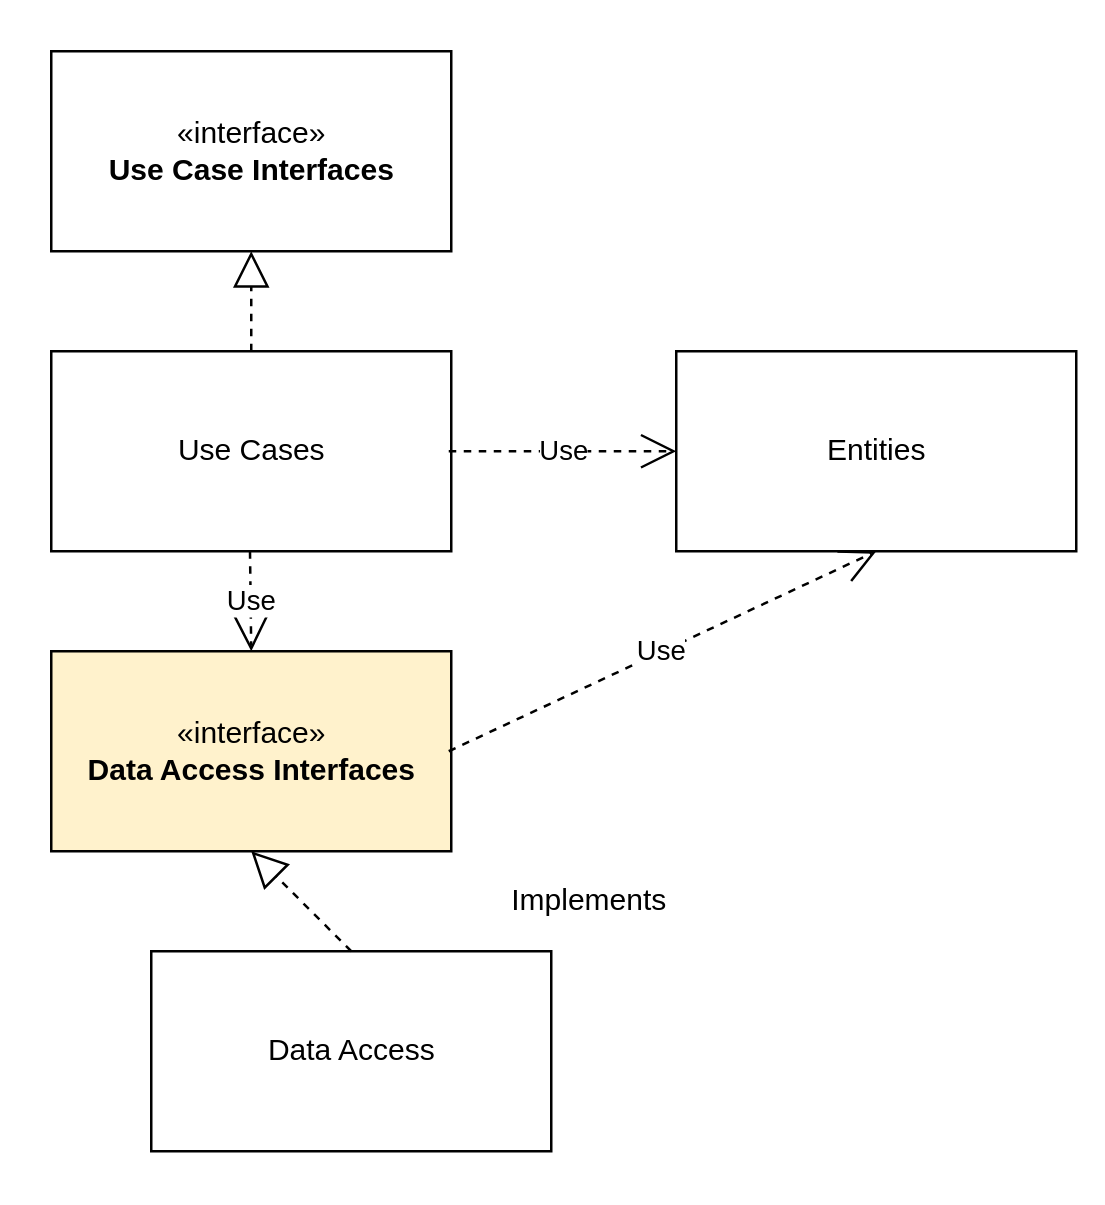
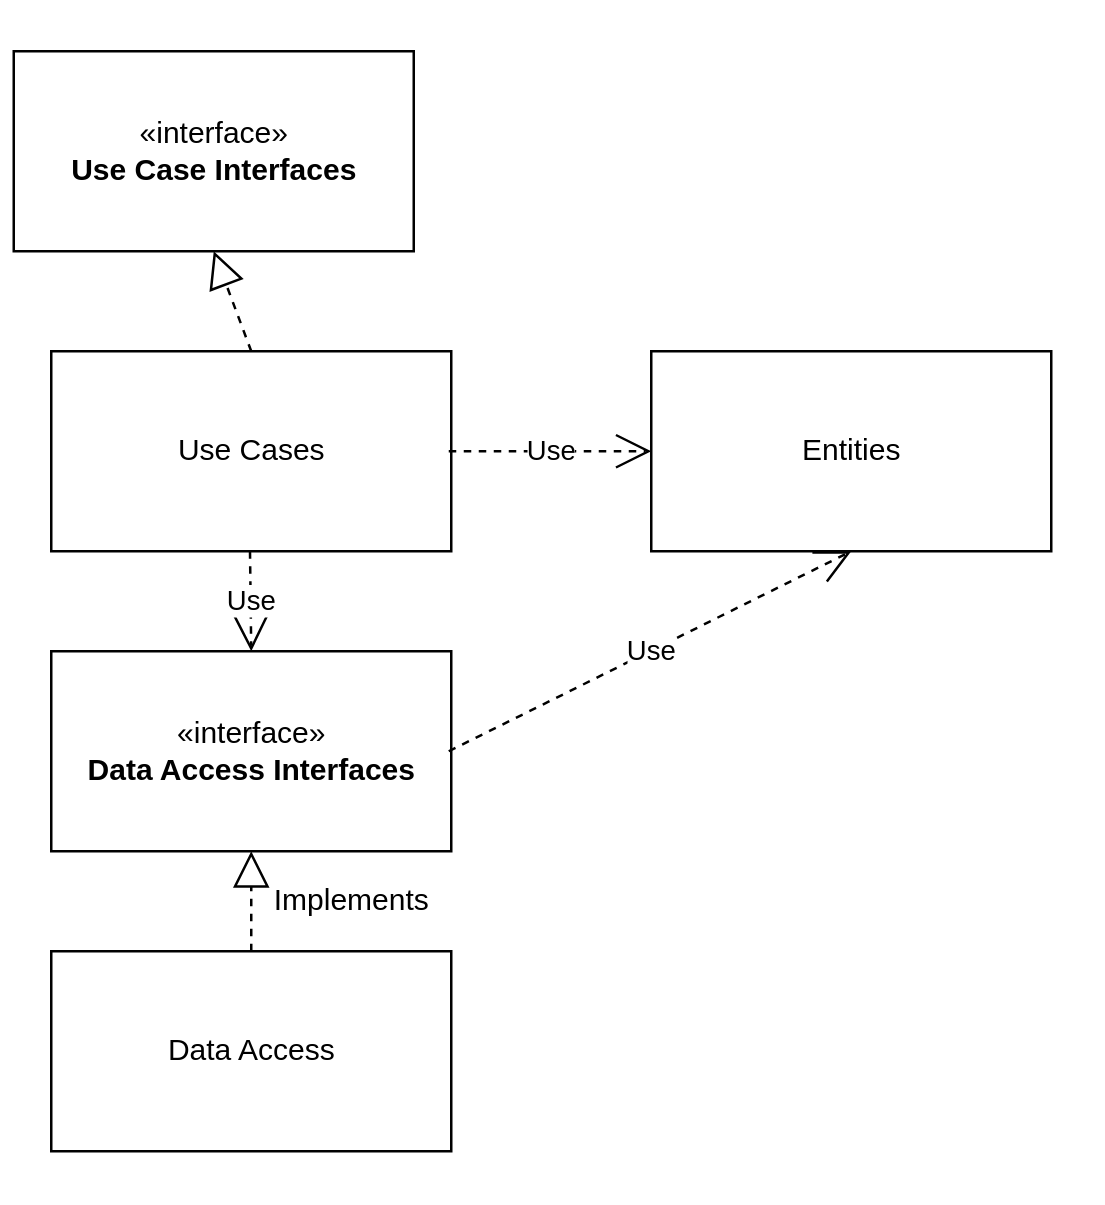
(251, 151) -> (214, 151)
(876, 451) -> (851, 451)
(251, 751) -> (251, 751)
(589, 901) -> (351, 901)
(351, 1051) -> (251, 1051)
